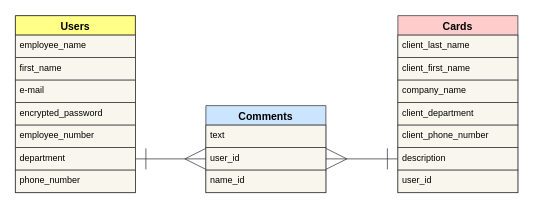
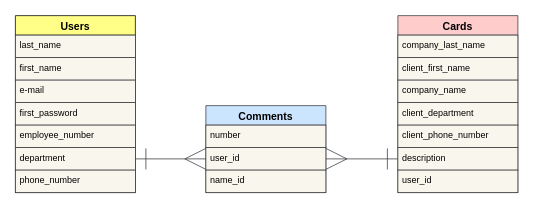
(51, 45) -> (41, 45)
(439, 45) -> (444, 45)
(65, 113) -> (54, 113)
(220, 135) -> (225, 135)
